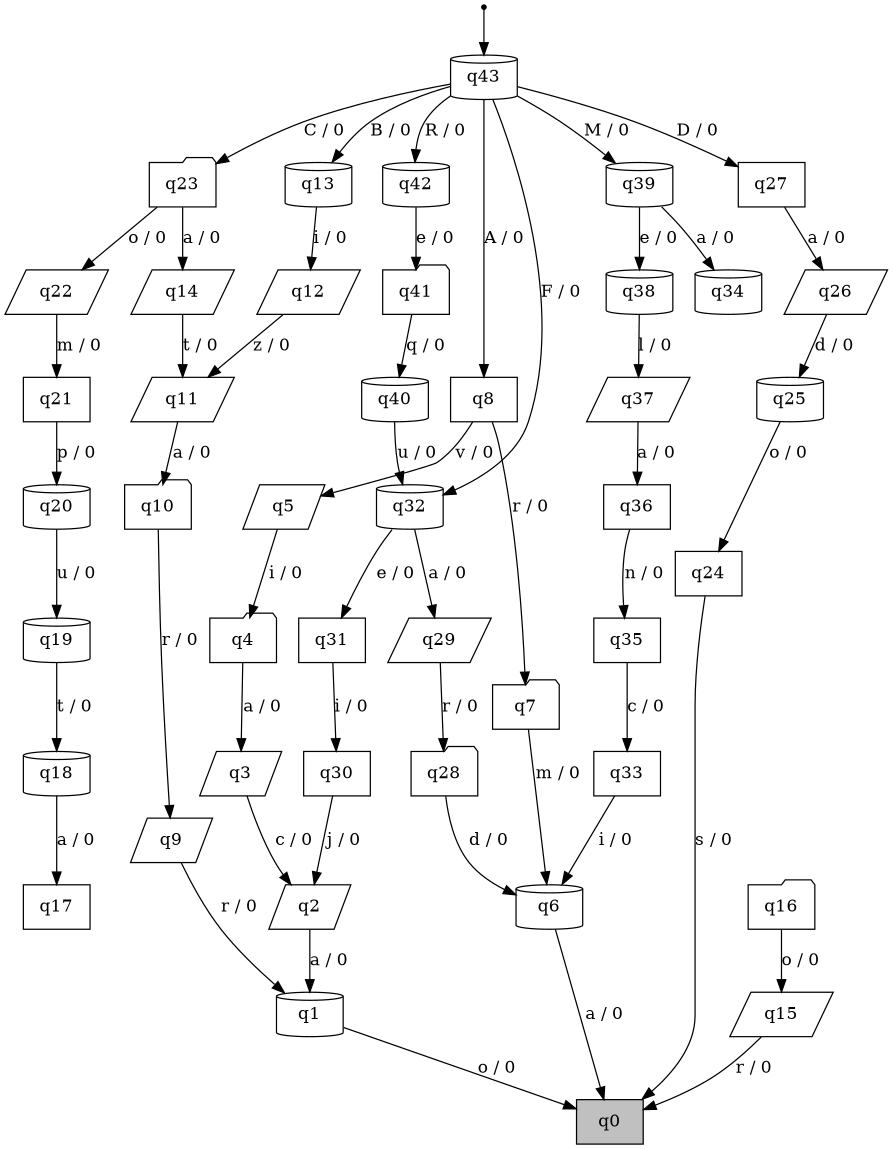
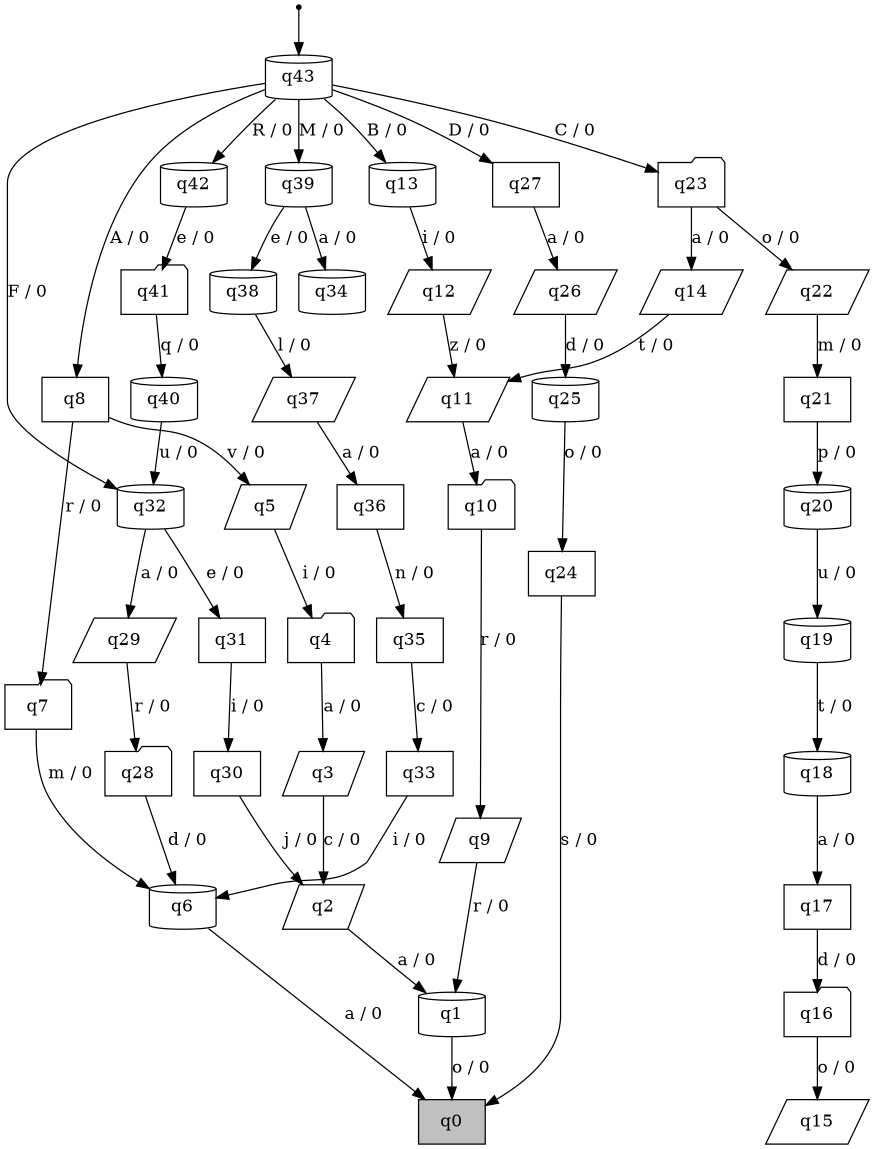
none -> (817, 955)
(712, 1077) -> none
